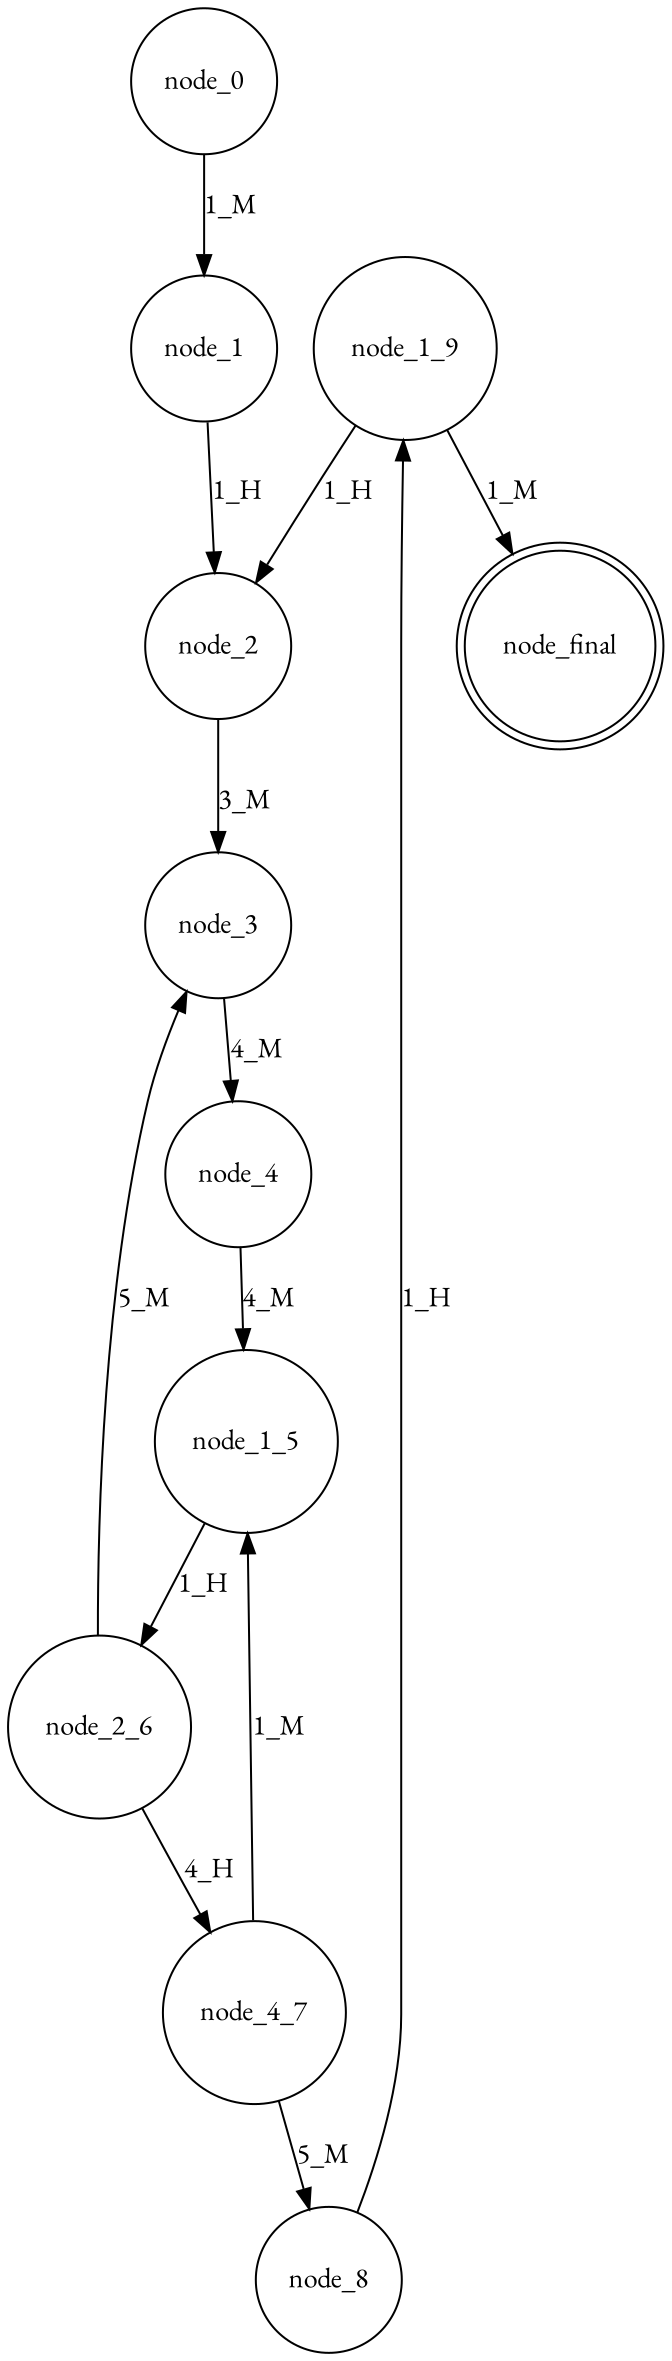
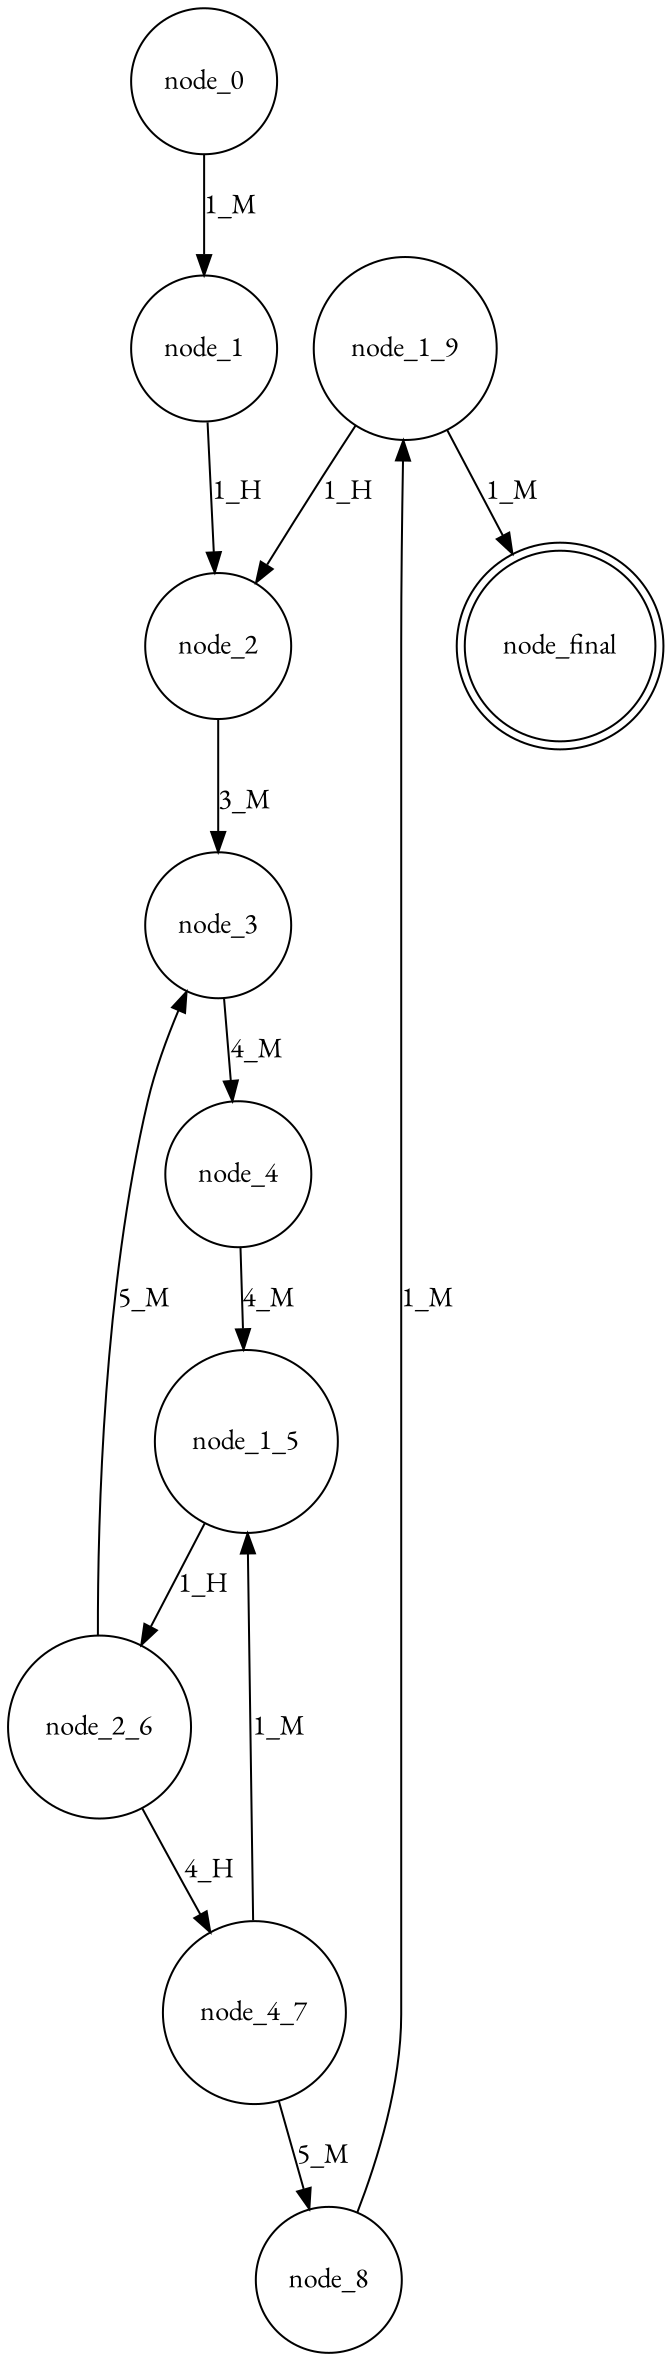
(426, 1299) -> (428, 1299)
